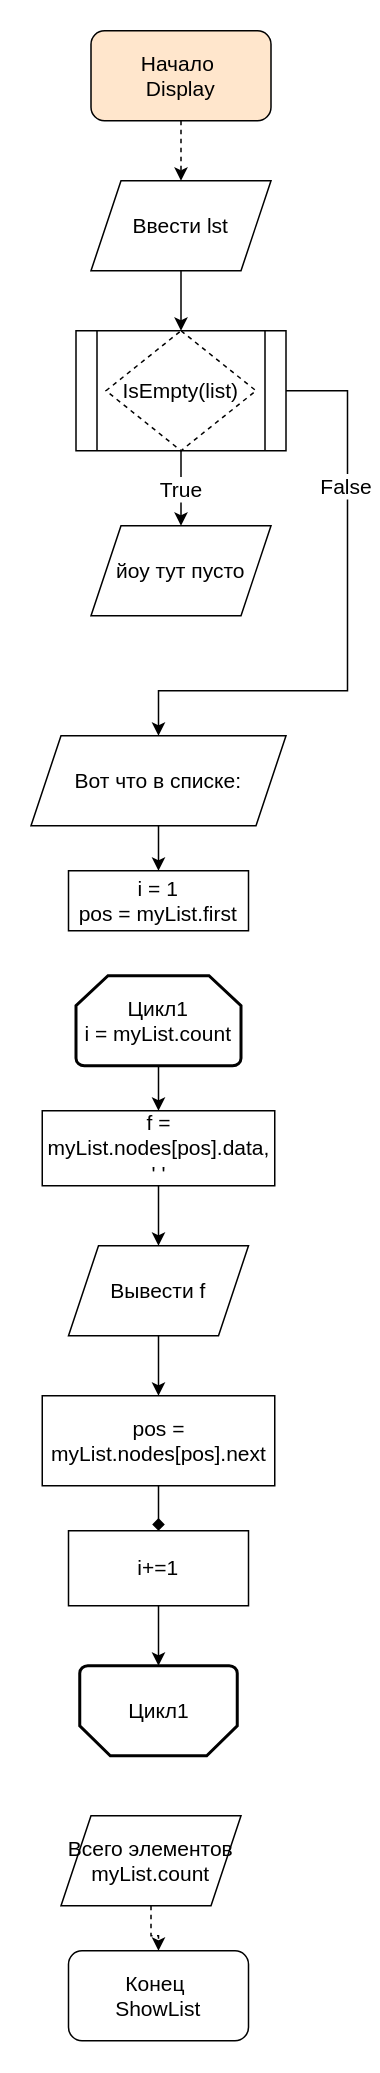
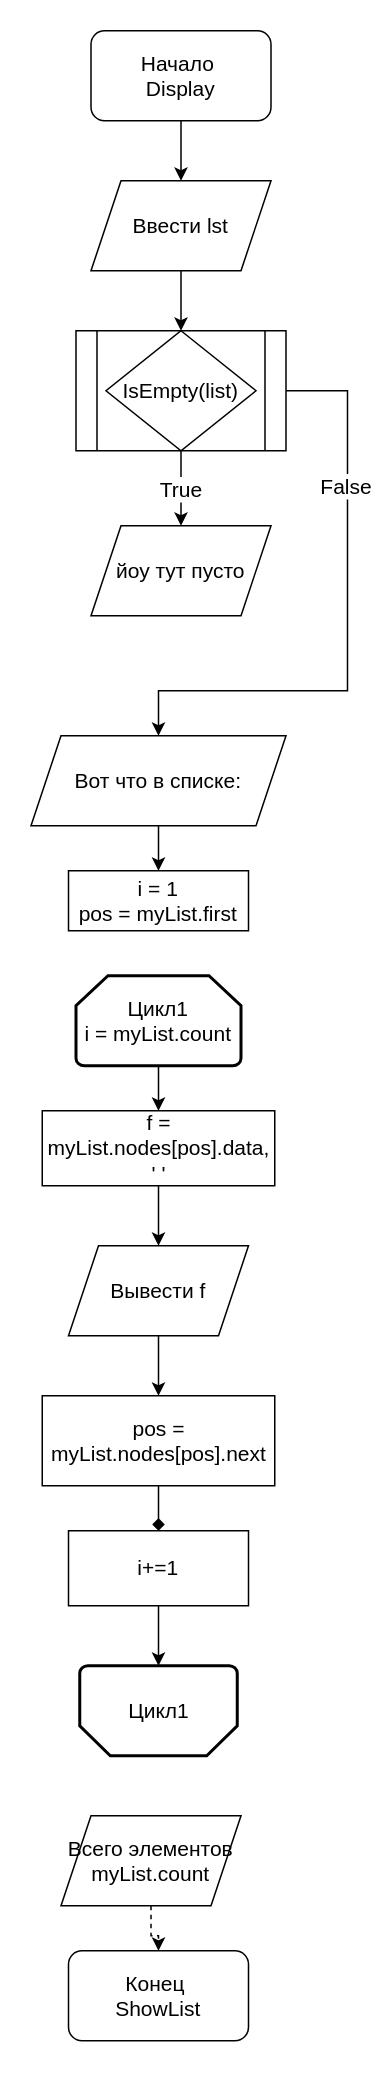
(181, 76) -> (181, 76)
(181, 145) -> (181, 145)
(181, 391) -> (181, 391)
